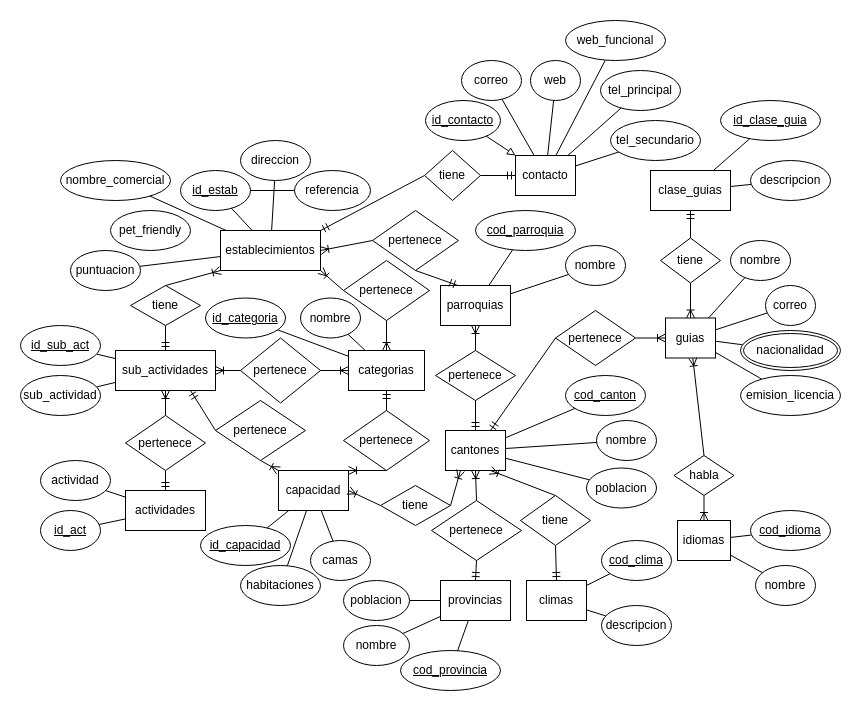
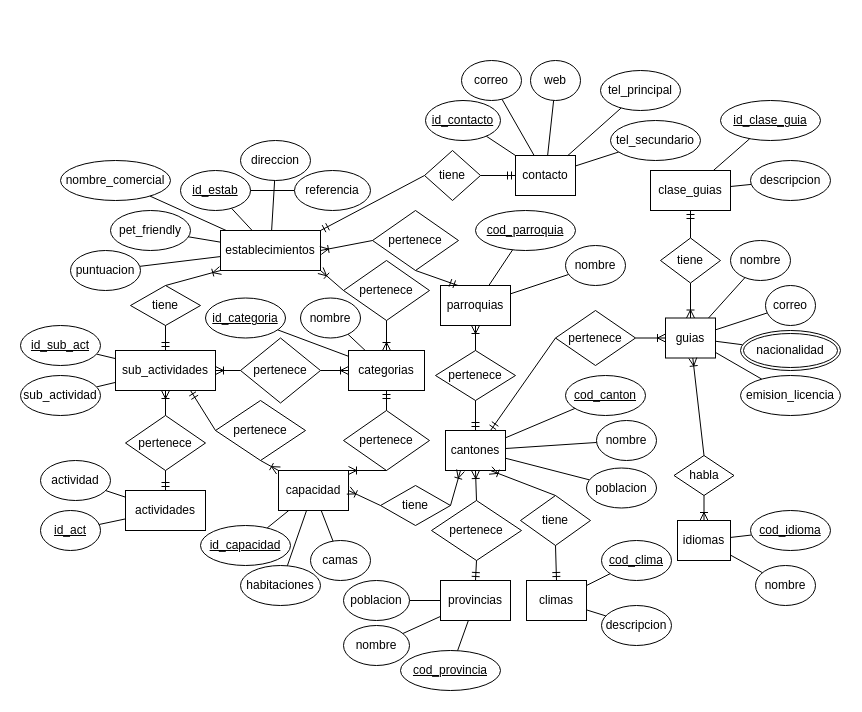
(616, 41) -> none
(580, 108) -> none
(507, 150) -> (510, 152)
none -> (204, 239)
